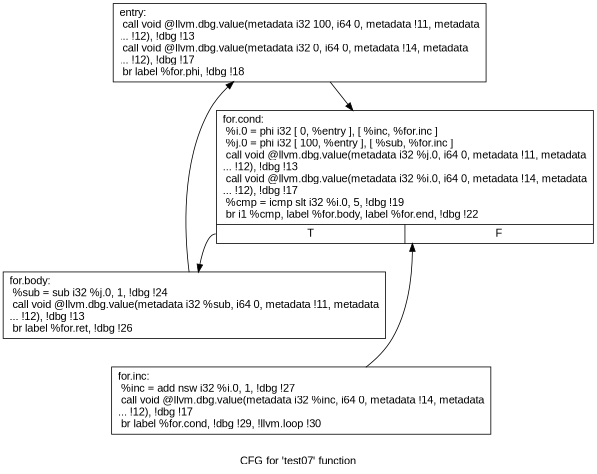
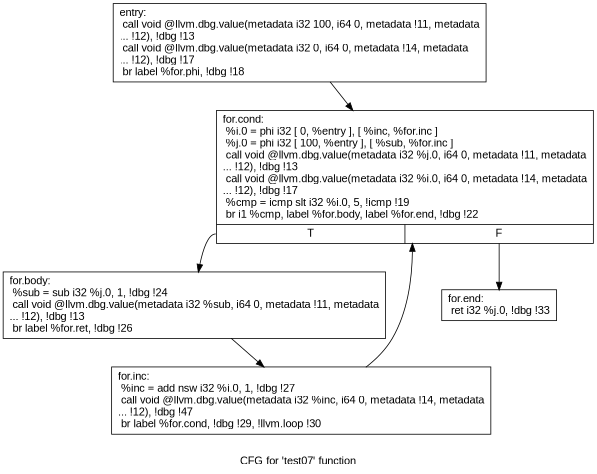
(189, 175) -> (245, 350)
(314, 203) -> (316, 203)
none -> (499, 305)
(156, 412) -> (156, 412)
